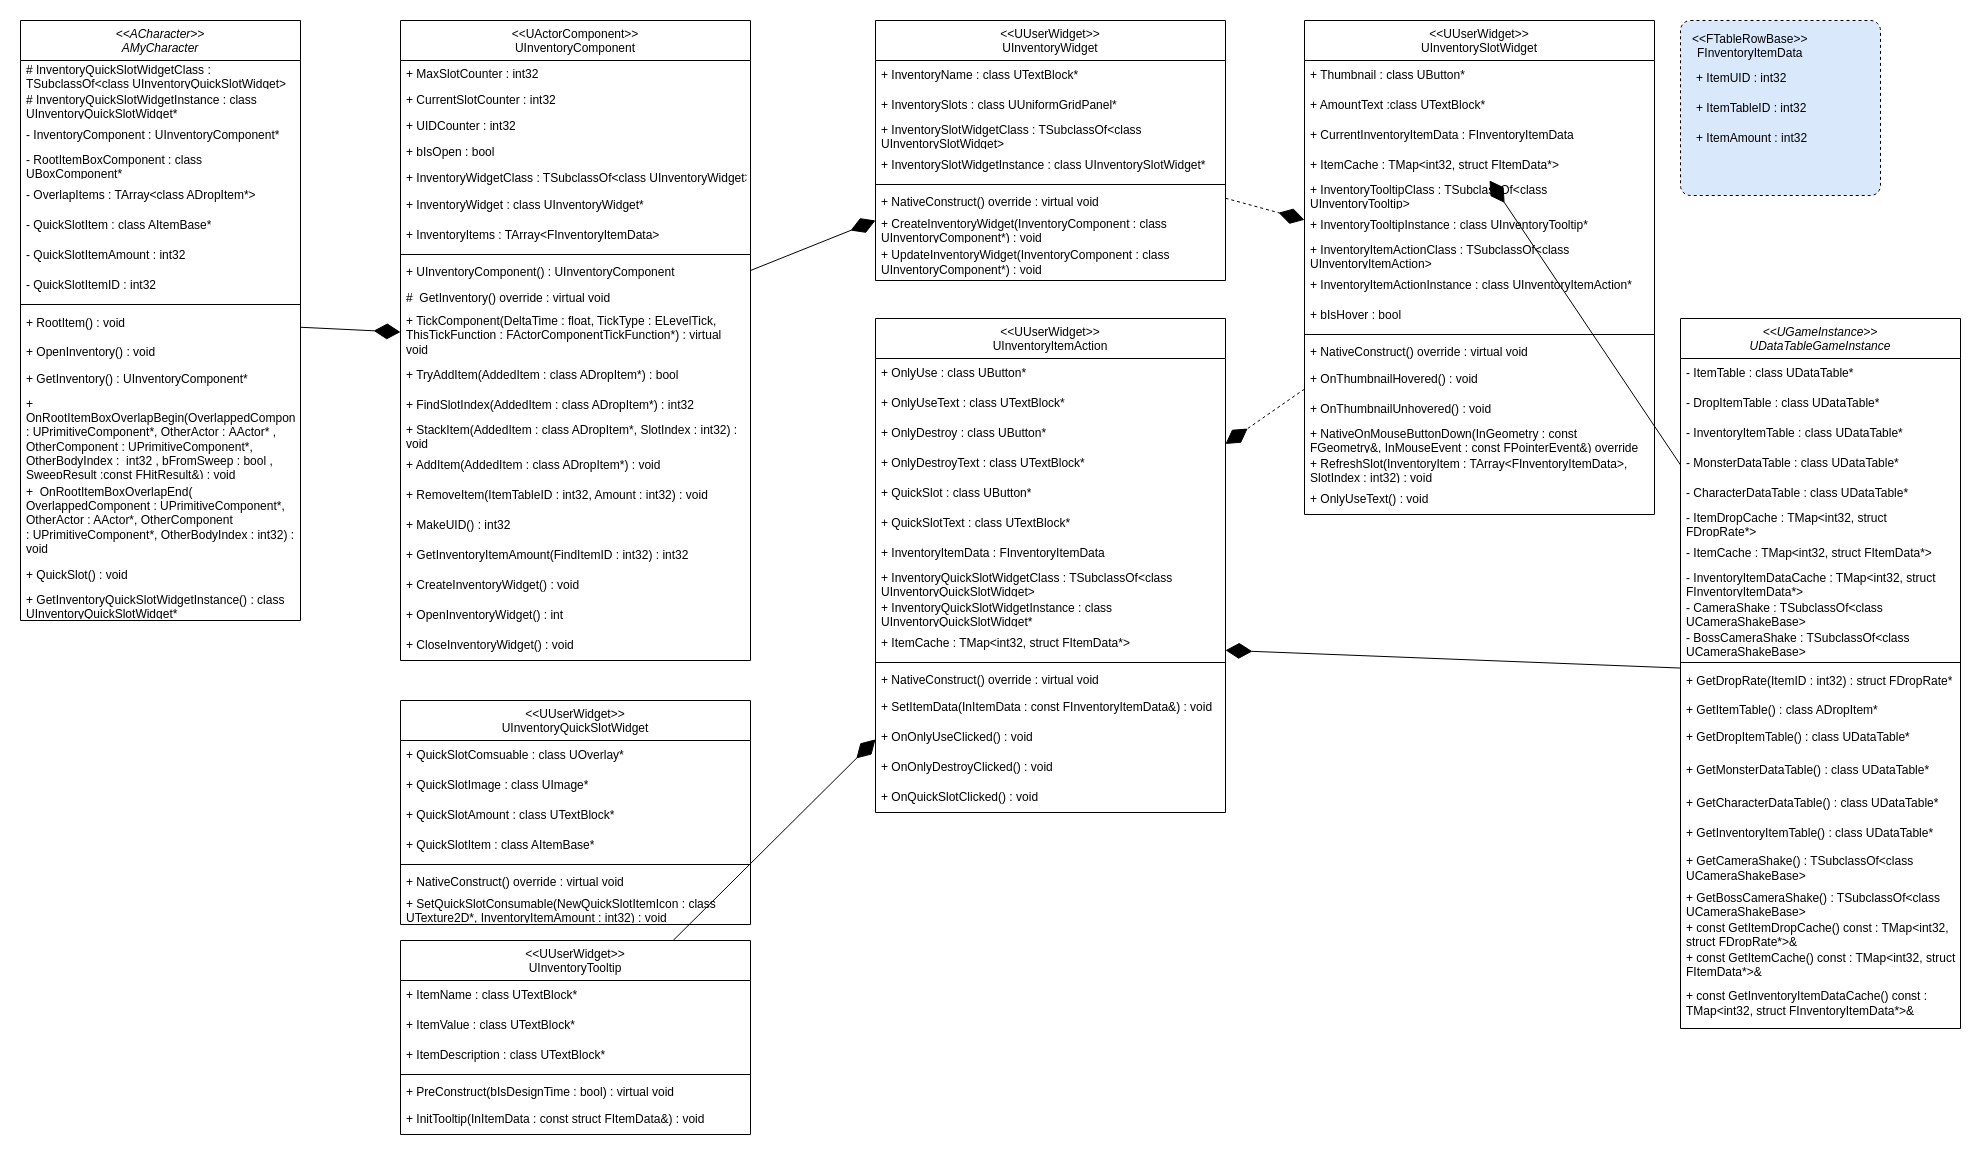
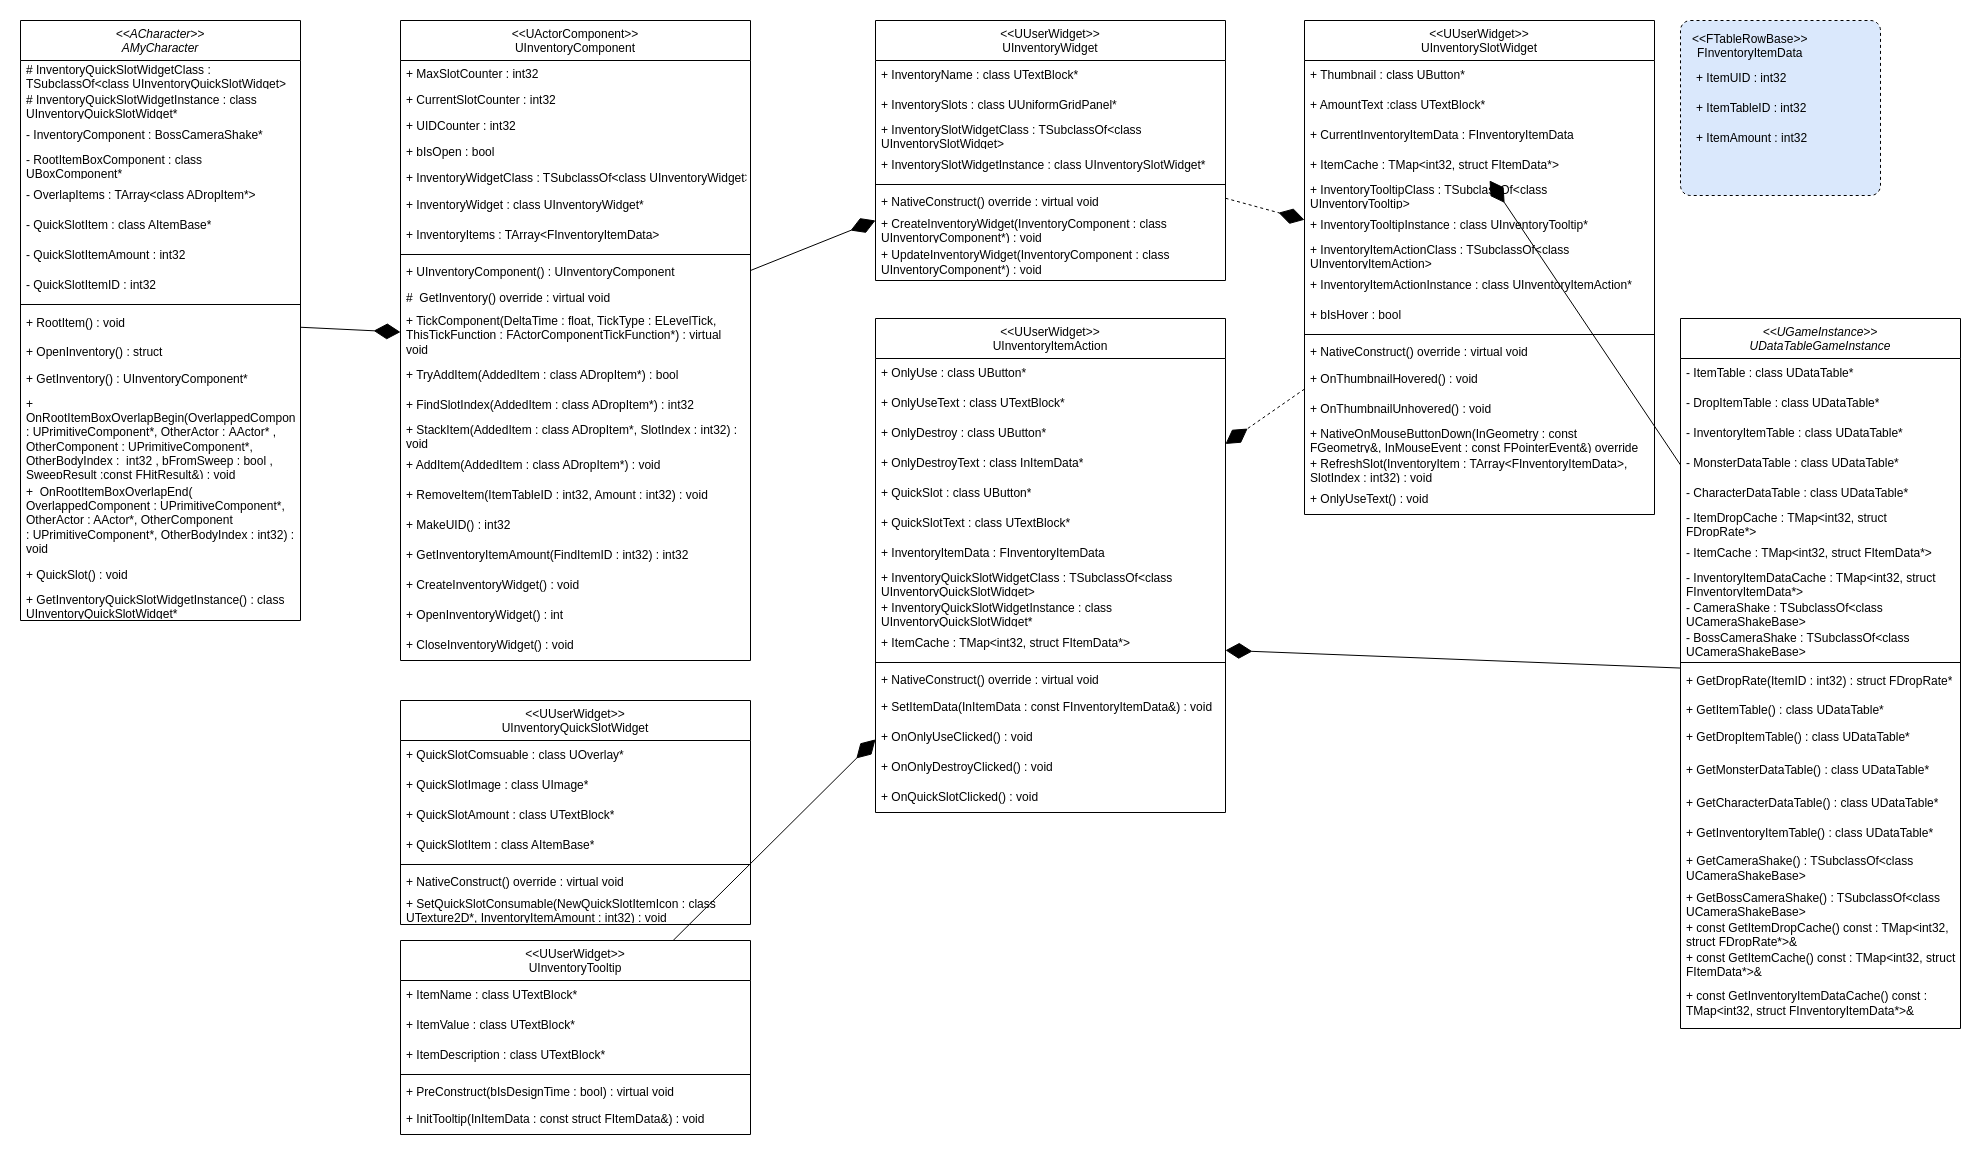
(162, 136) -> (151, 136)
(99, 352) -> (107, 352)
(995, 464) -> (996, 464)
(1793, 710) -> (1794, 710)
